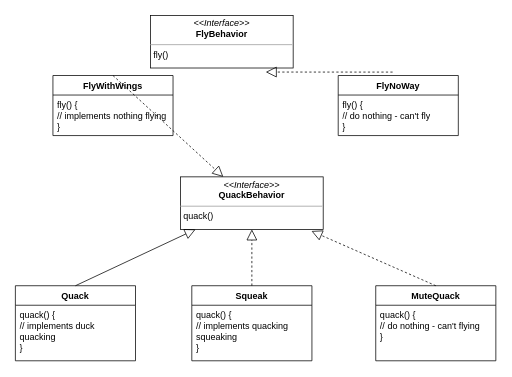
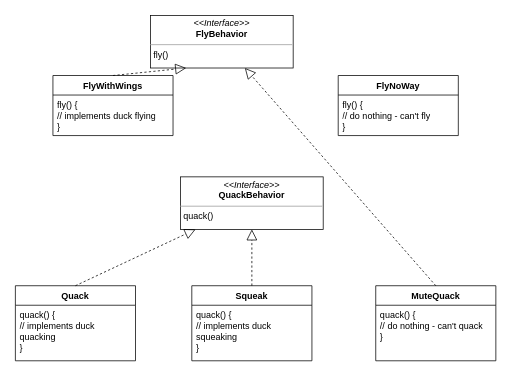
(334, 72) -> none
(114, 122) -> (112, 116)
(165, 123) -> (145, 72)
(131, 259) -> (131, 259)
(377, 260) -> (343, 180)
(252, 332) -> (252, 332)
(436, 332) -> (436, 332)
